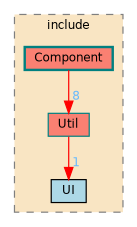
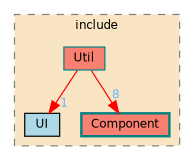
(69, 86) -> (102, 87)
